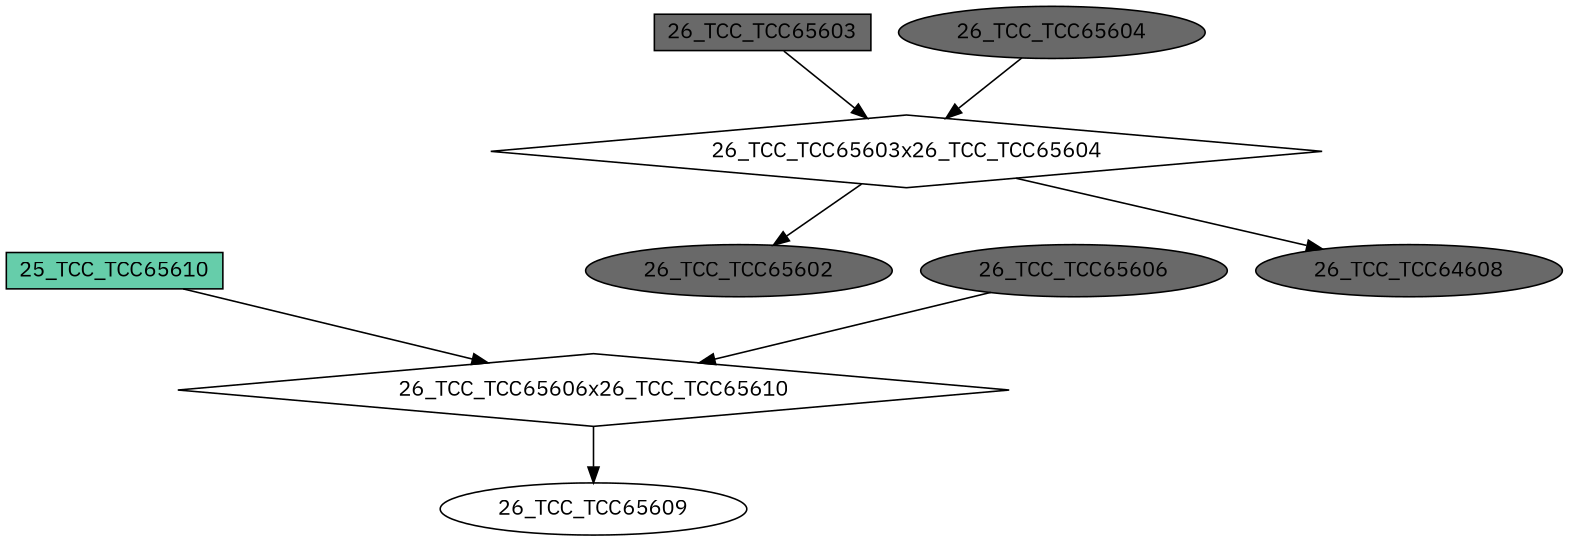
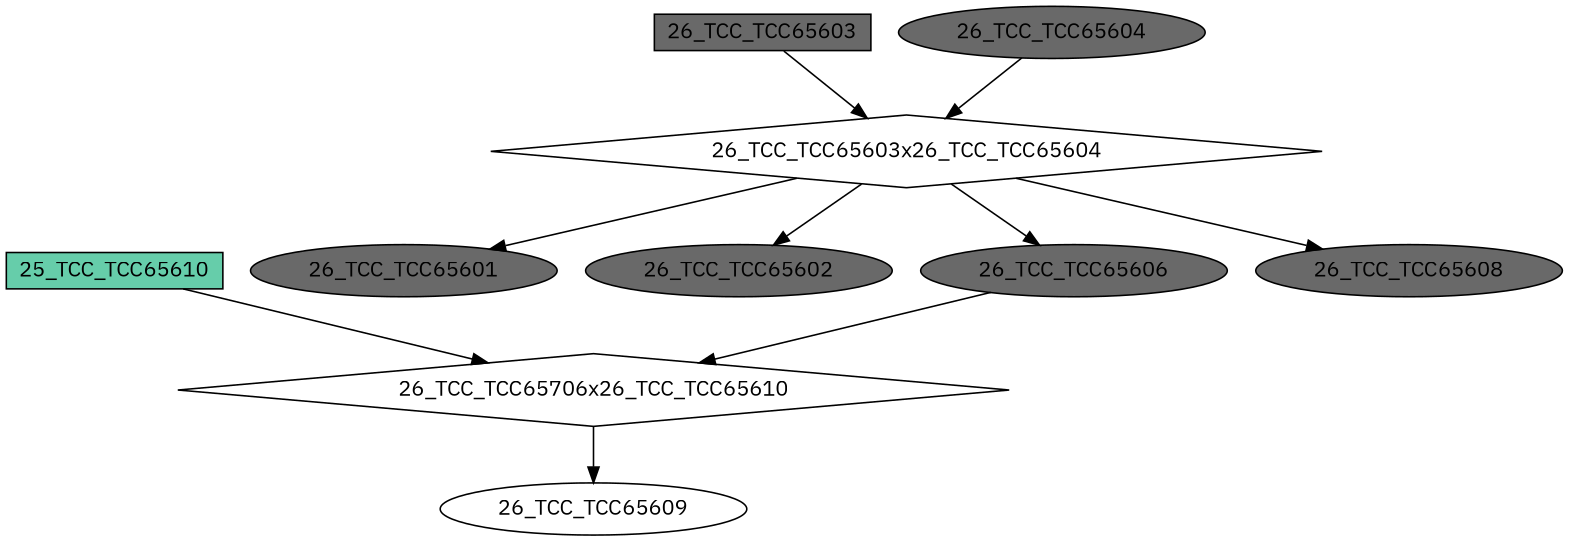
none -> (989, 210)
none -> (404, 271)
(1409, 271) -> (1409, 271)
(593, 390) -> (593, 390)
